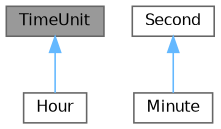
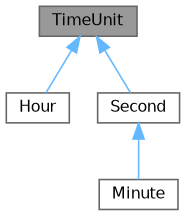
none -> (118, 72)
